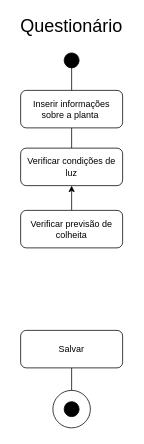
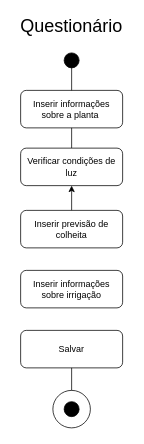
(72, 229) -> (72, 229)
none -> (72, 289)
